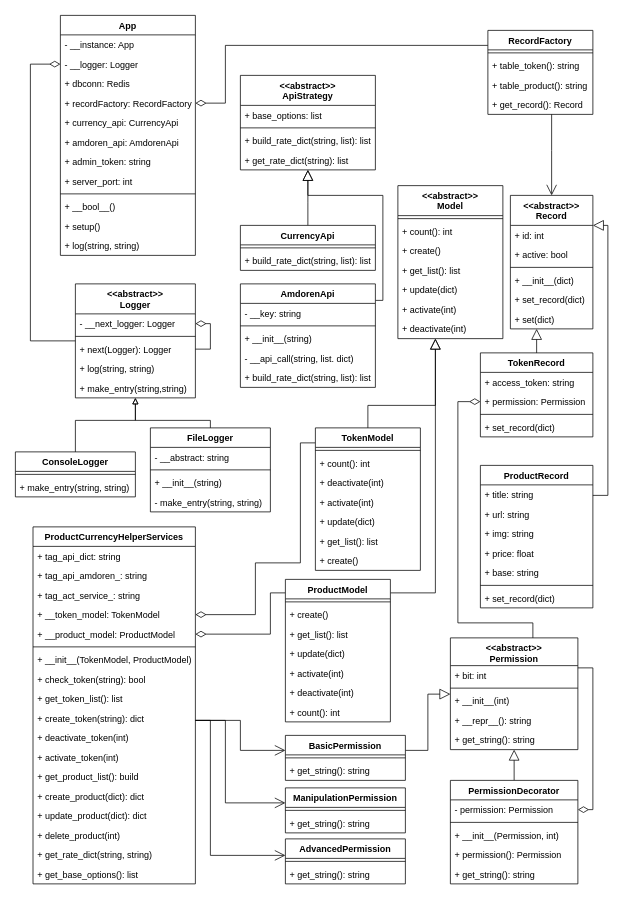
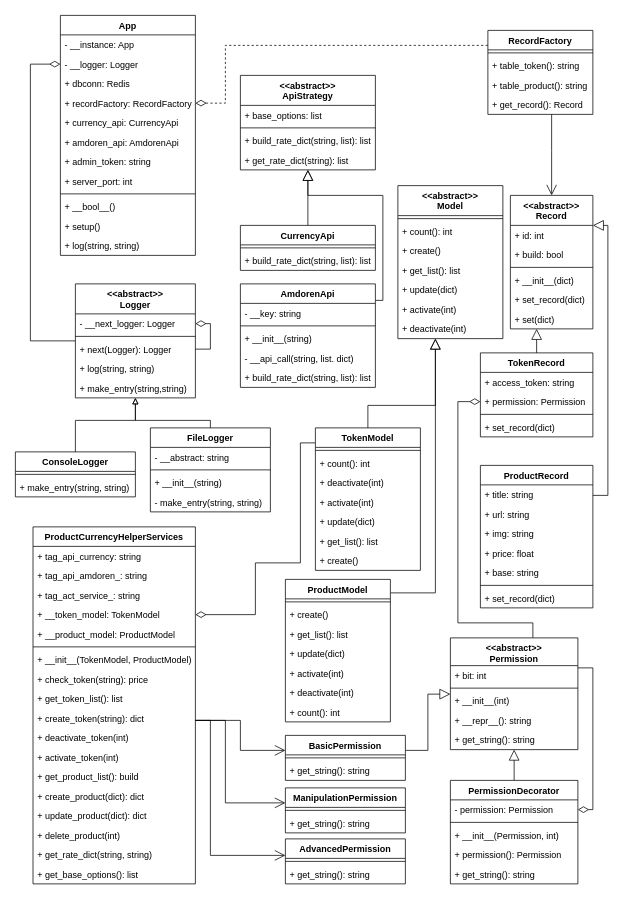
(319, 45) -> (319, 45)
(544, 255) -> (540, 255)
(86, 557) -> (97, 557)
(266, 634) -> none
(99, 680) -> (102, 680)
